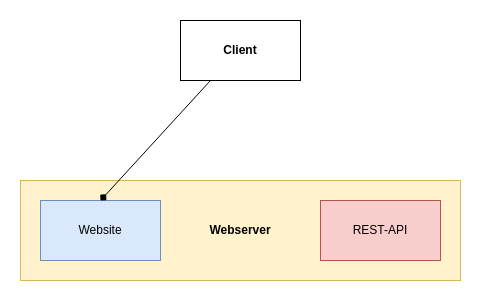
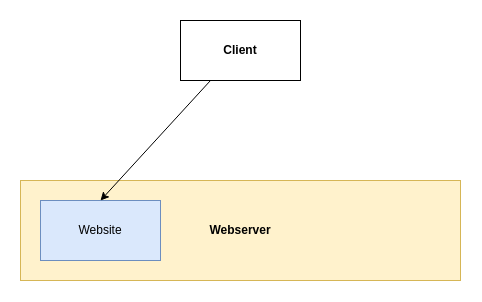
(106, 194) -> (106, 194)
(381, 231) -> none
